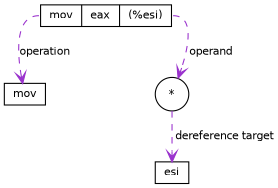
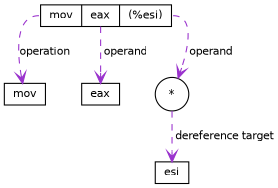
none -> (101, 94)
